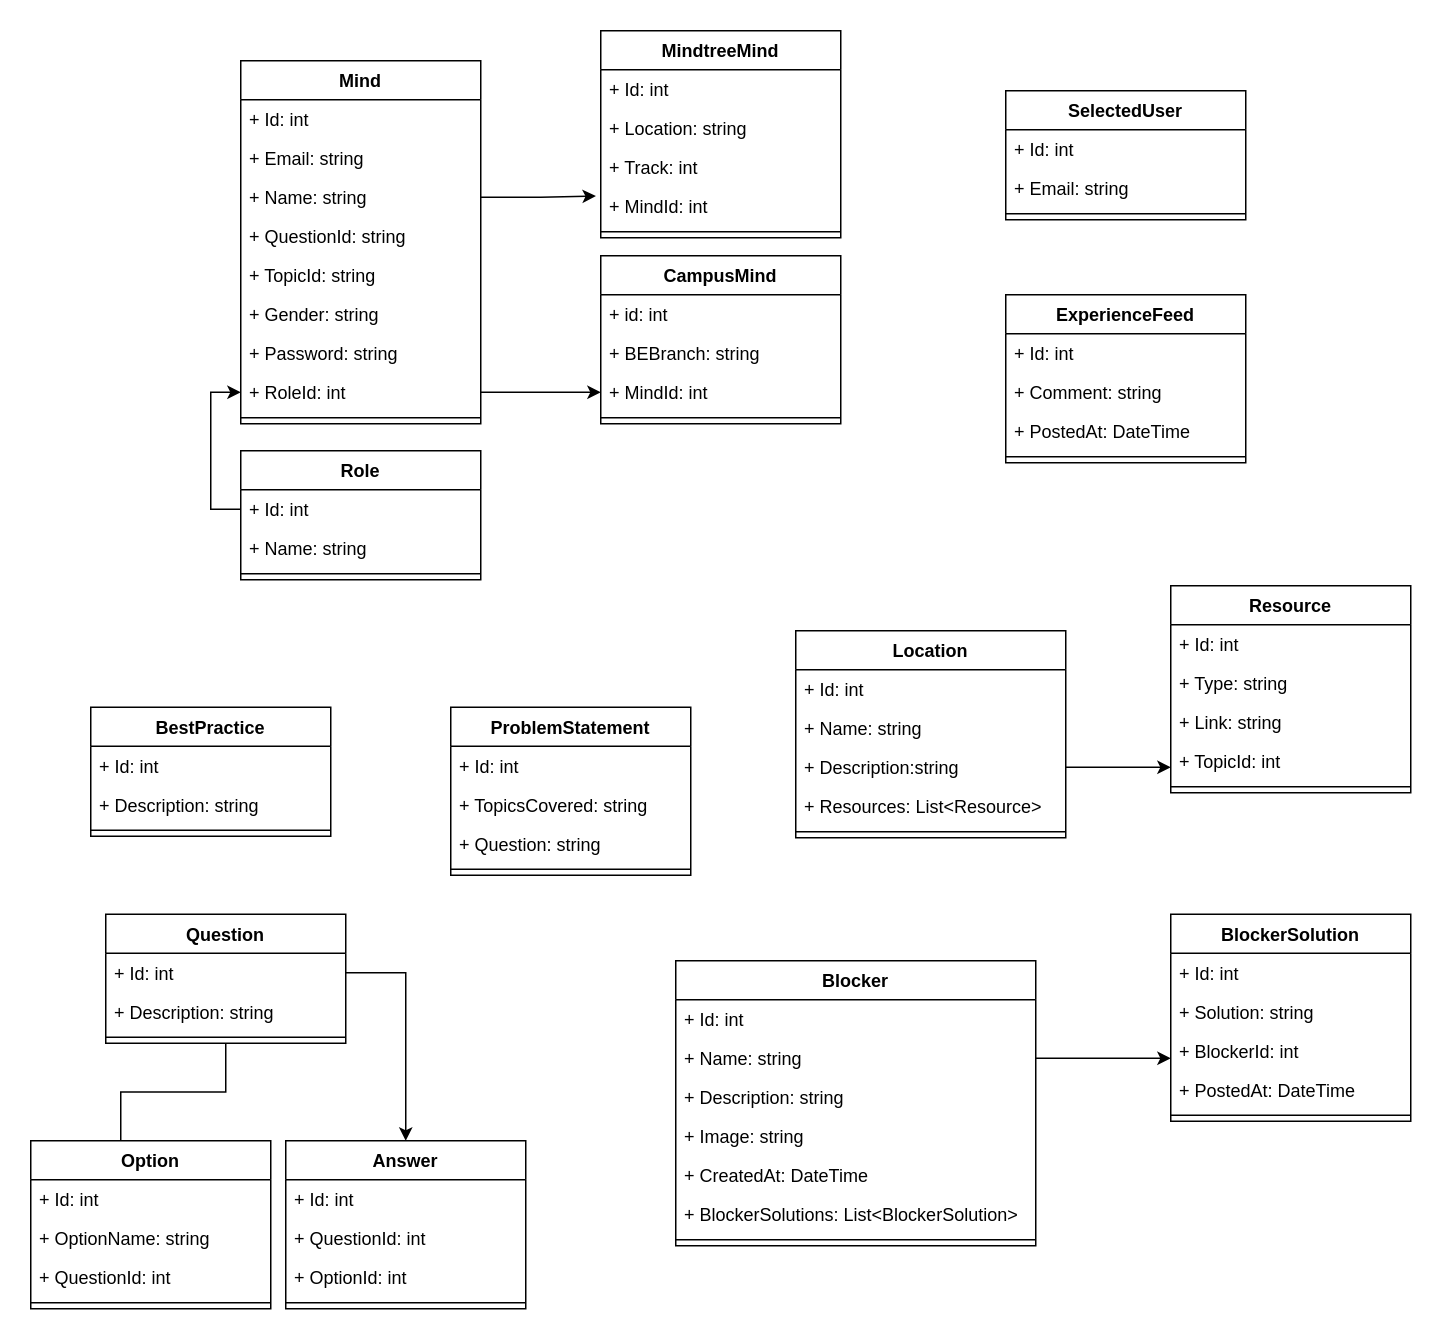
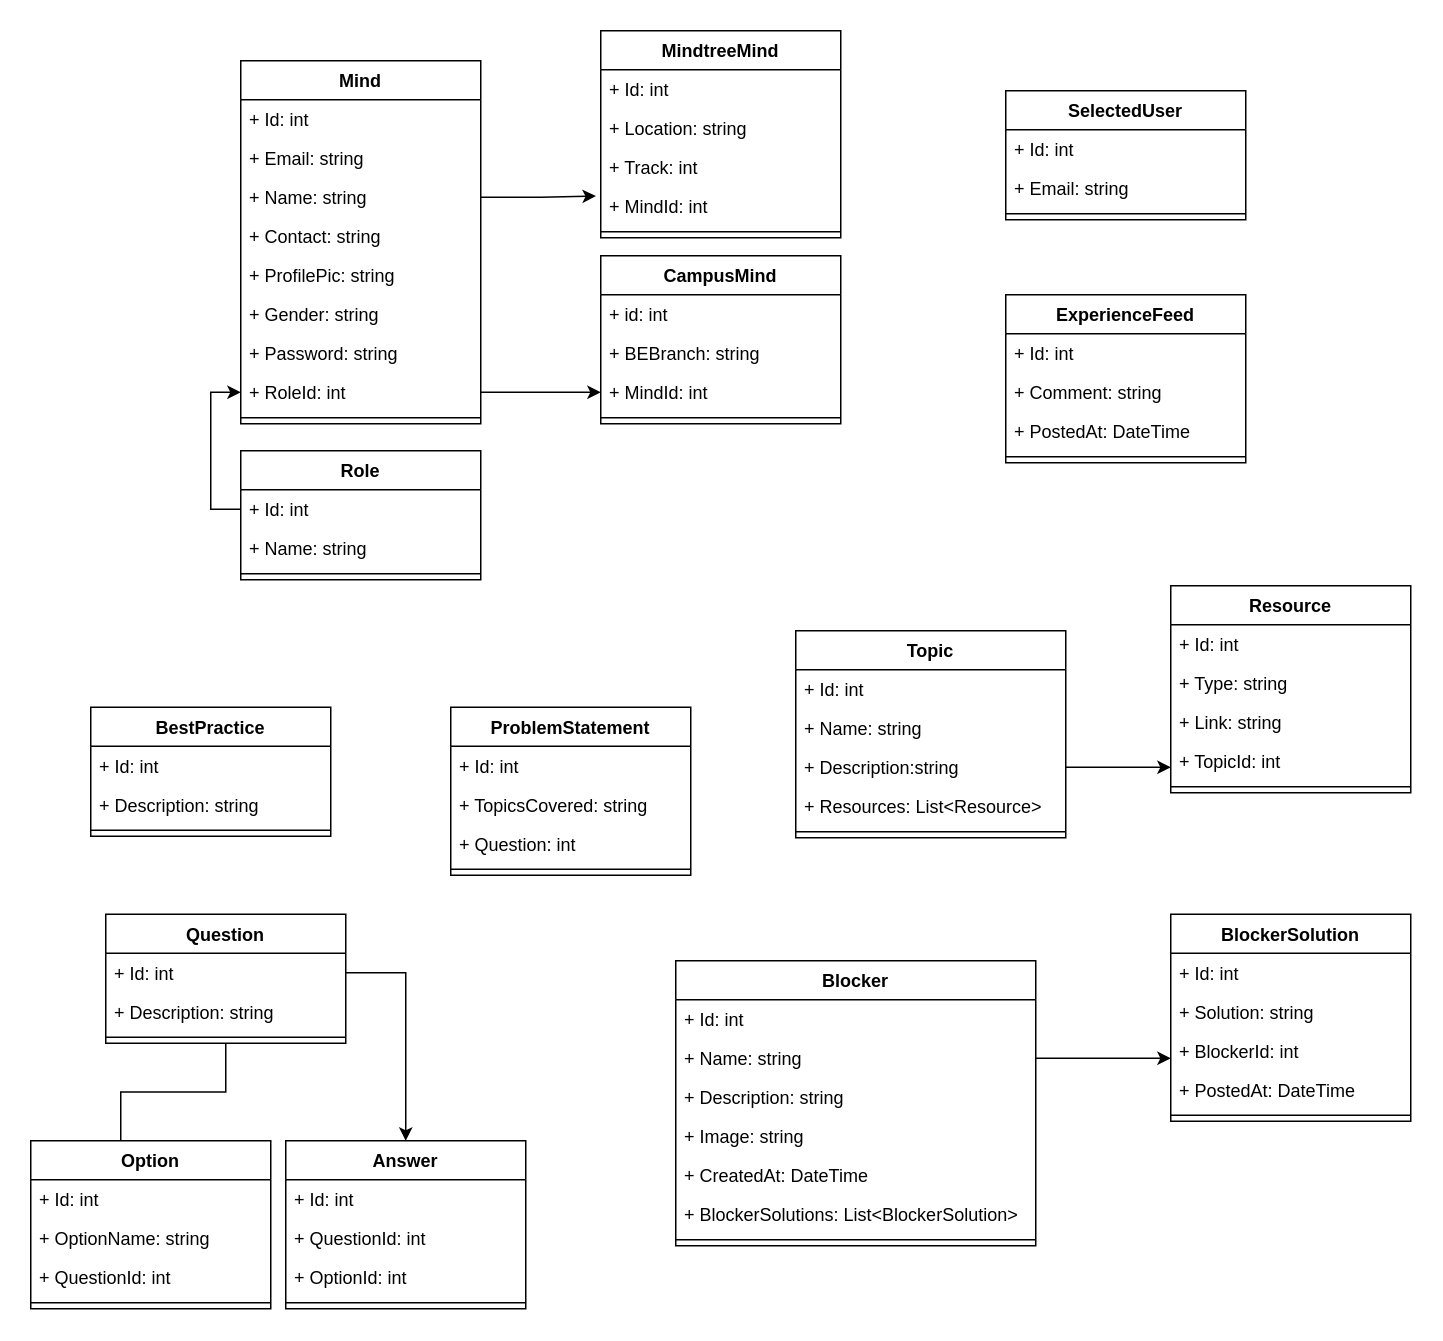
(338, 237) -> (325, 237)
(323, 276) -> (333, 276)
(930, 651) -> (930, 651)
(538, 845) -> (523, 845)
